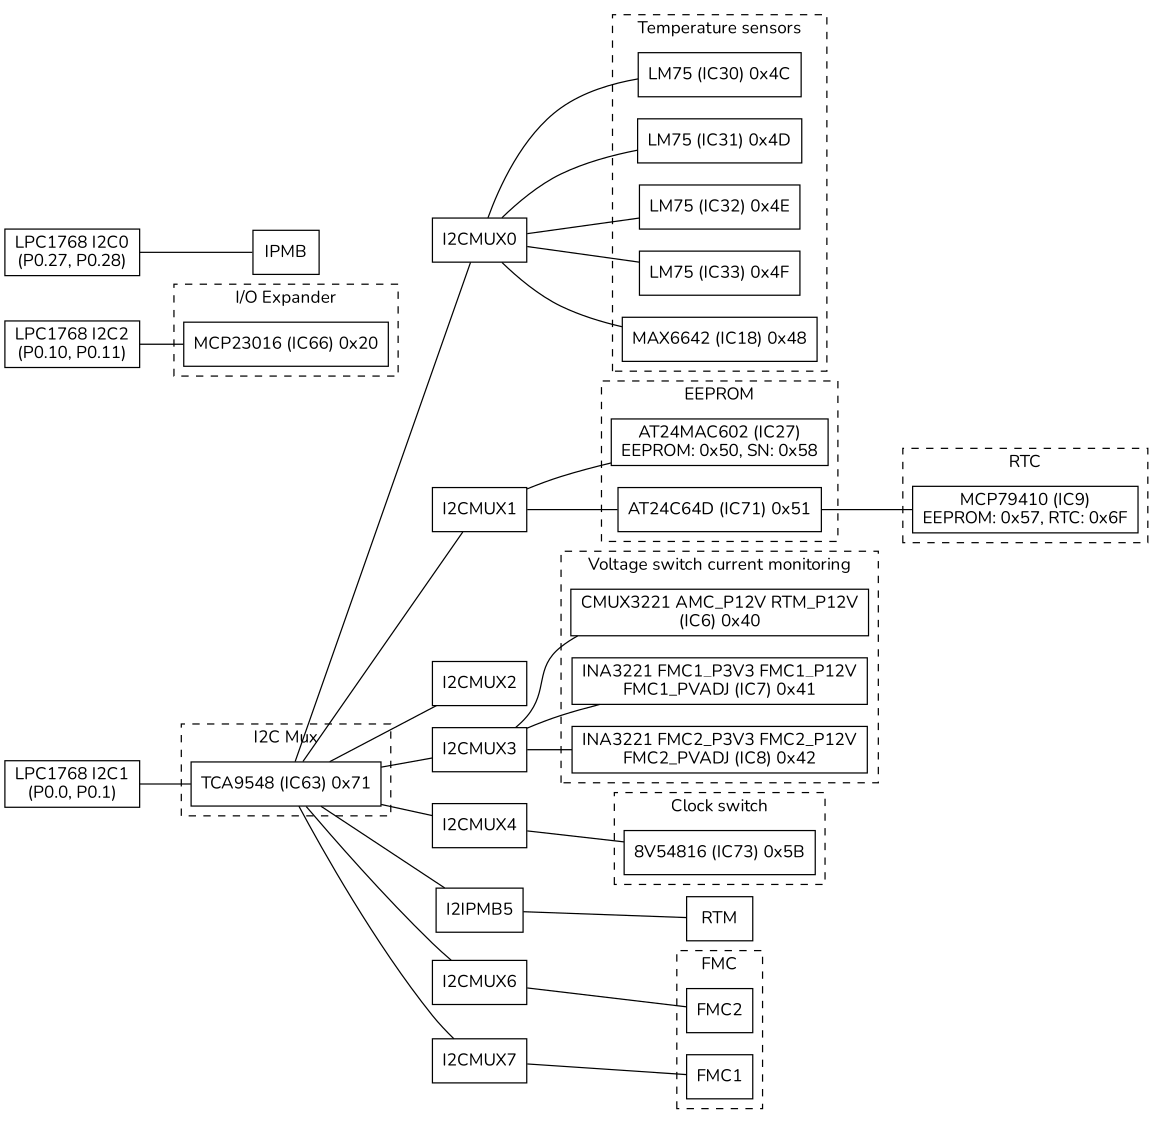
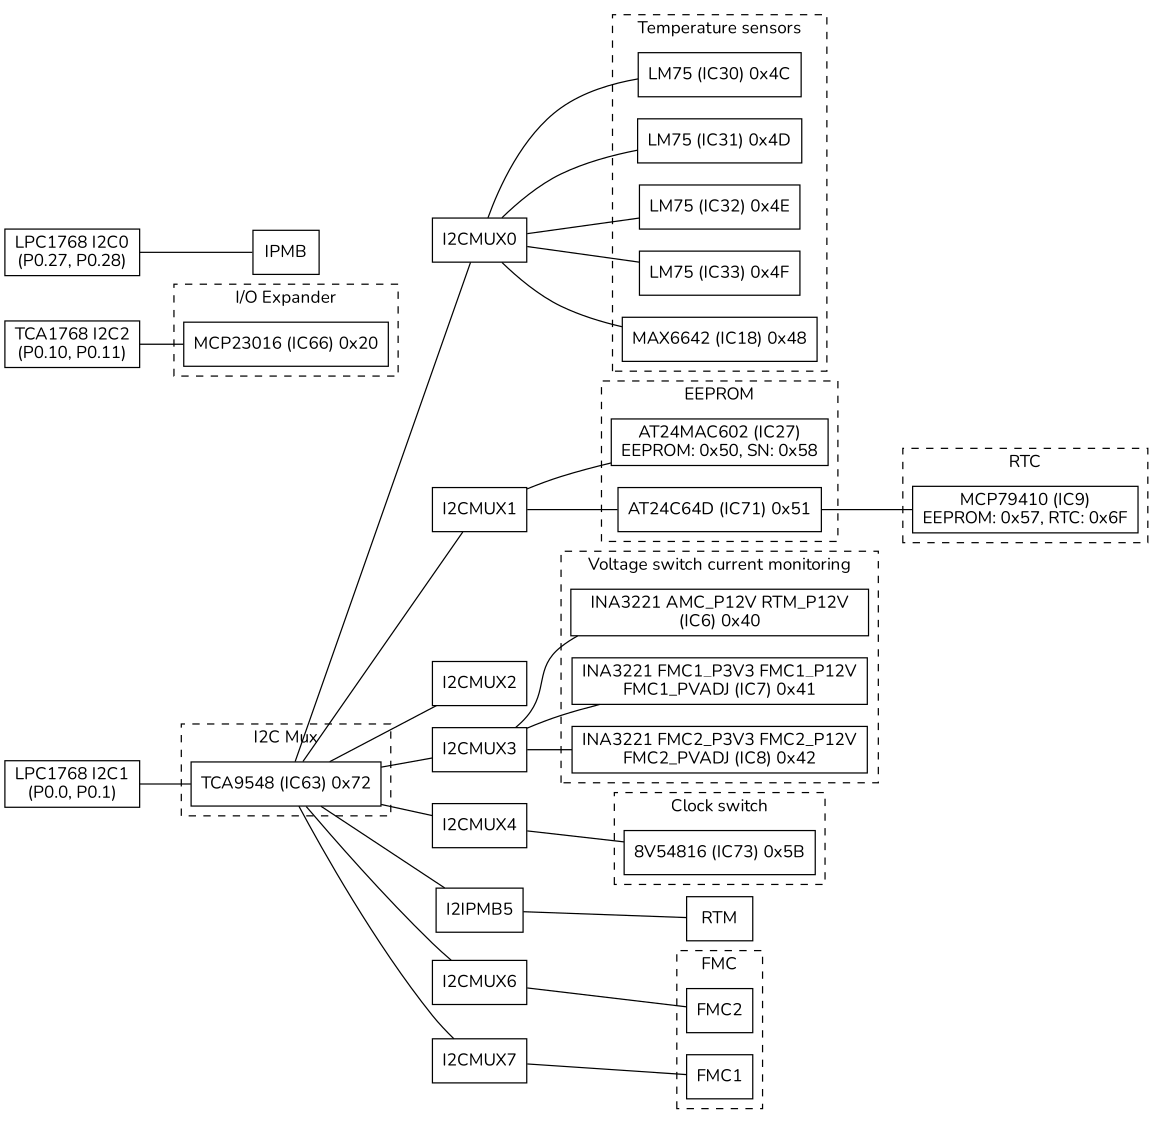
(72, 344) -> (72, 344)
(720, 612) -> (720, 612)
(286, 784) -> (286, 784)
